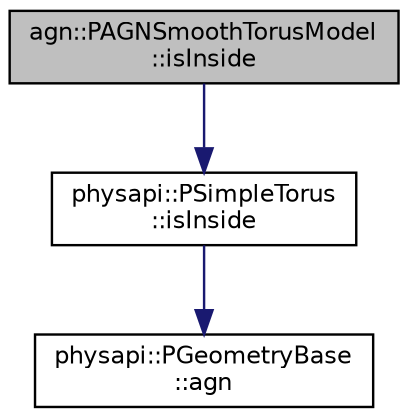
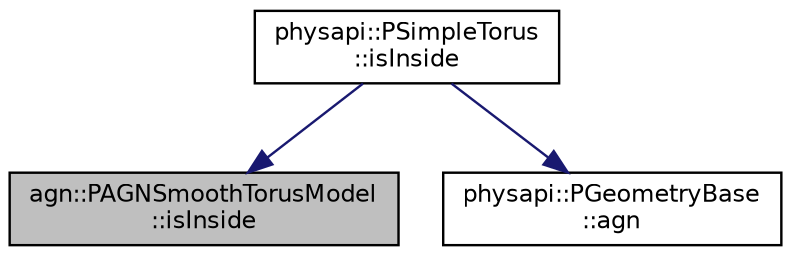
(204, 116) -> (315, 121)
